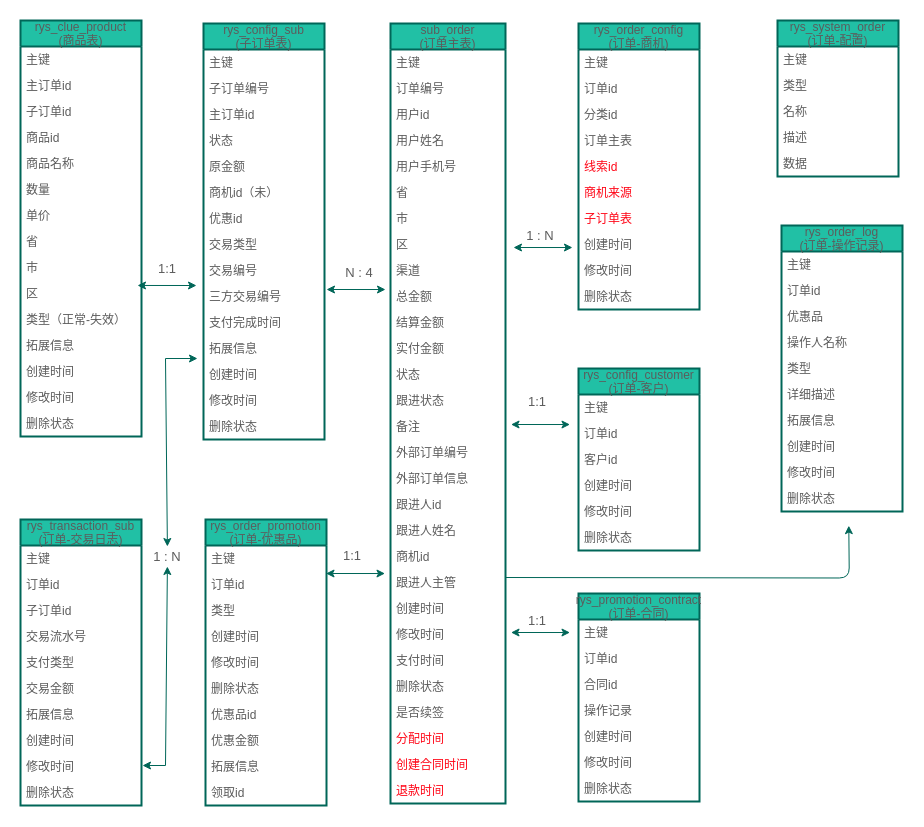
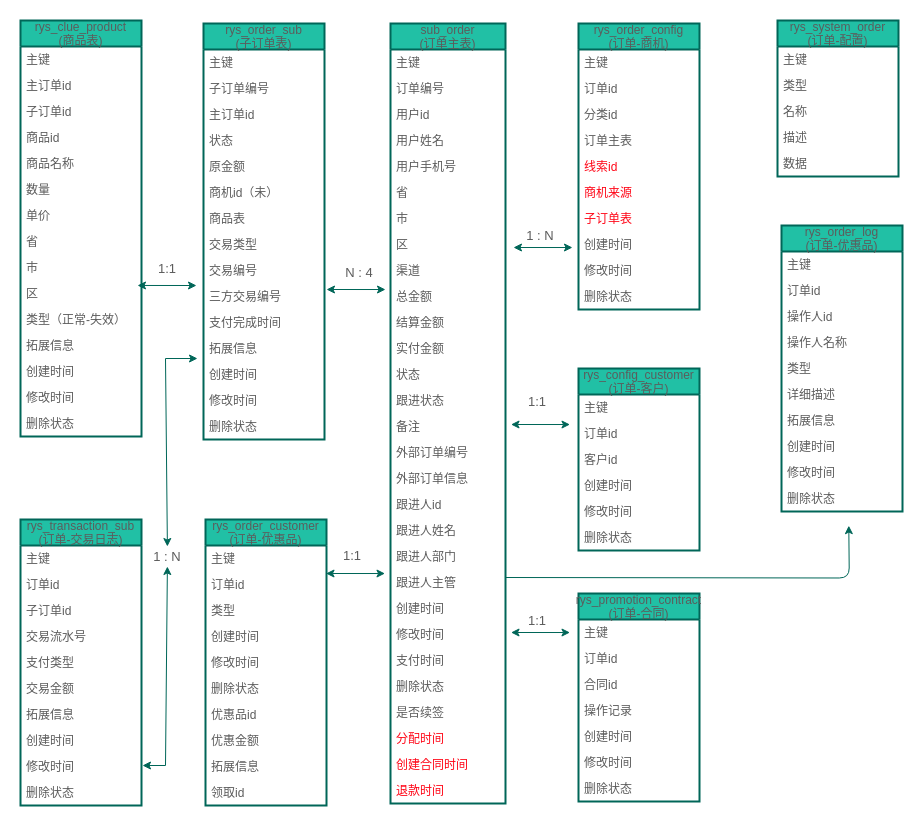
(264, 30) -> (264, 30)
(226, 219) -> (227, 219)
(842, 232) -> (842, 232)
(805, 317) -> (810, 317)
(266, 526) -> (266, 526)
(413, 557) -> (426, 557)
